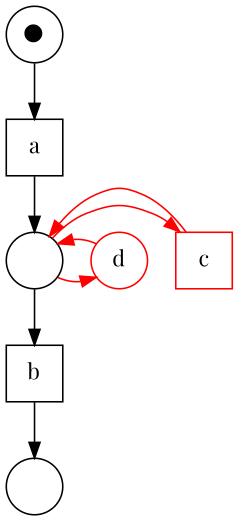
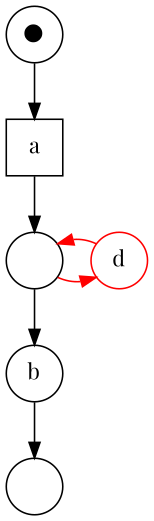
(204, 261) -> none
(35, 374) -> (35, 374)
